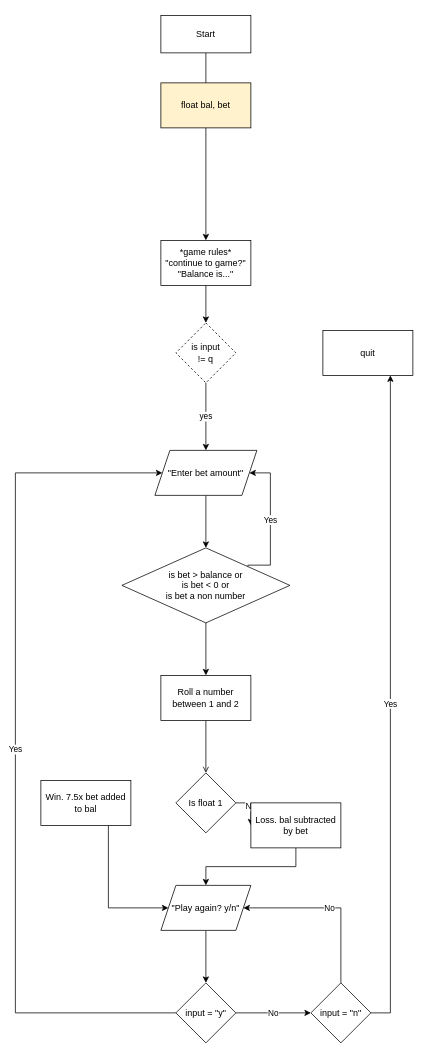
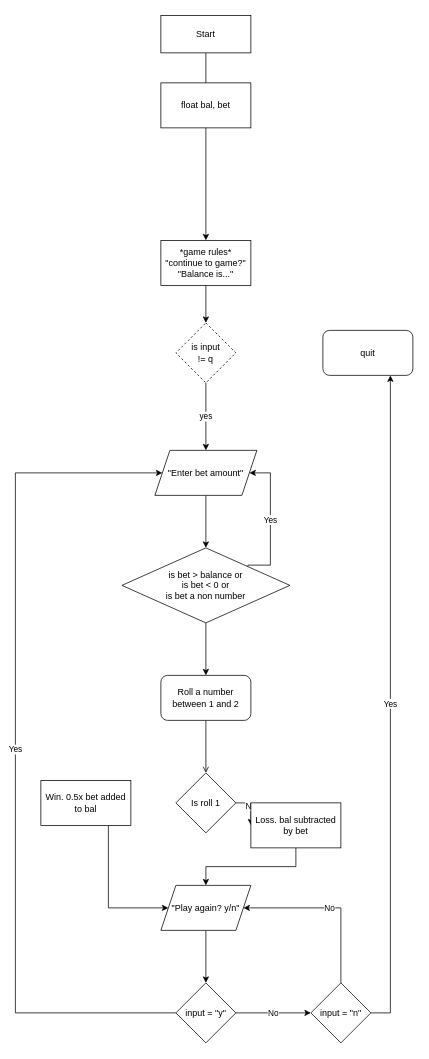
(206, 105) -> (206, 105)
(368, 353) -> (368, 353)
(206, 698) -> (206, 698)
(86, 803) -> (86, 803)
(206, 803) -> (206, 803)
